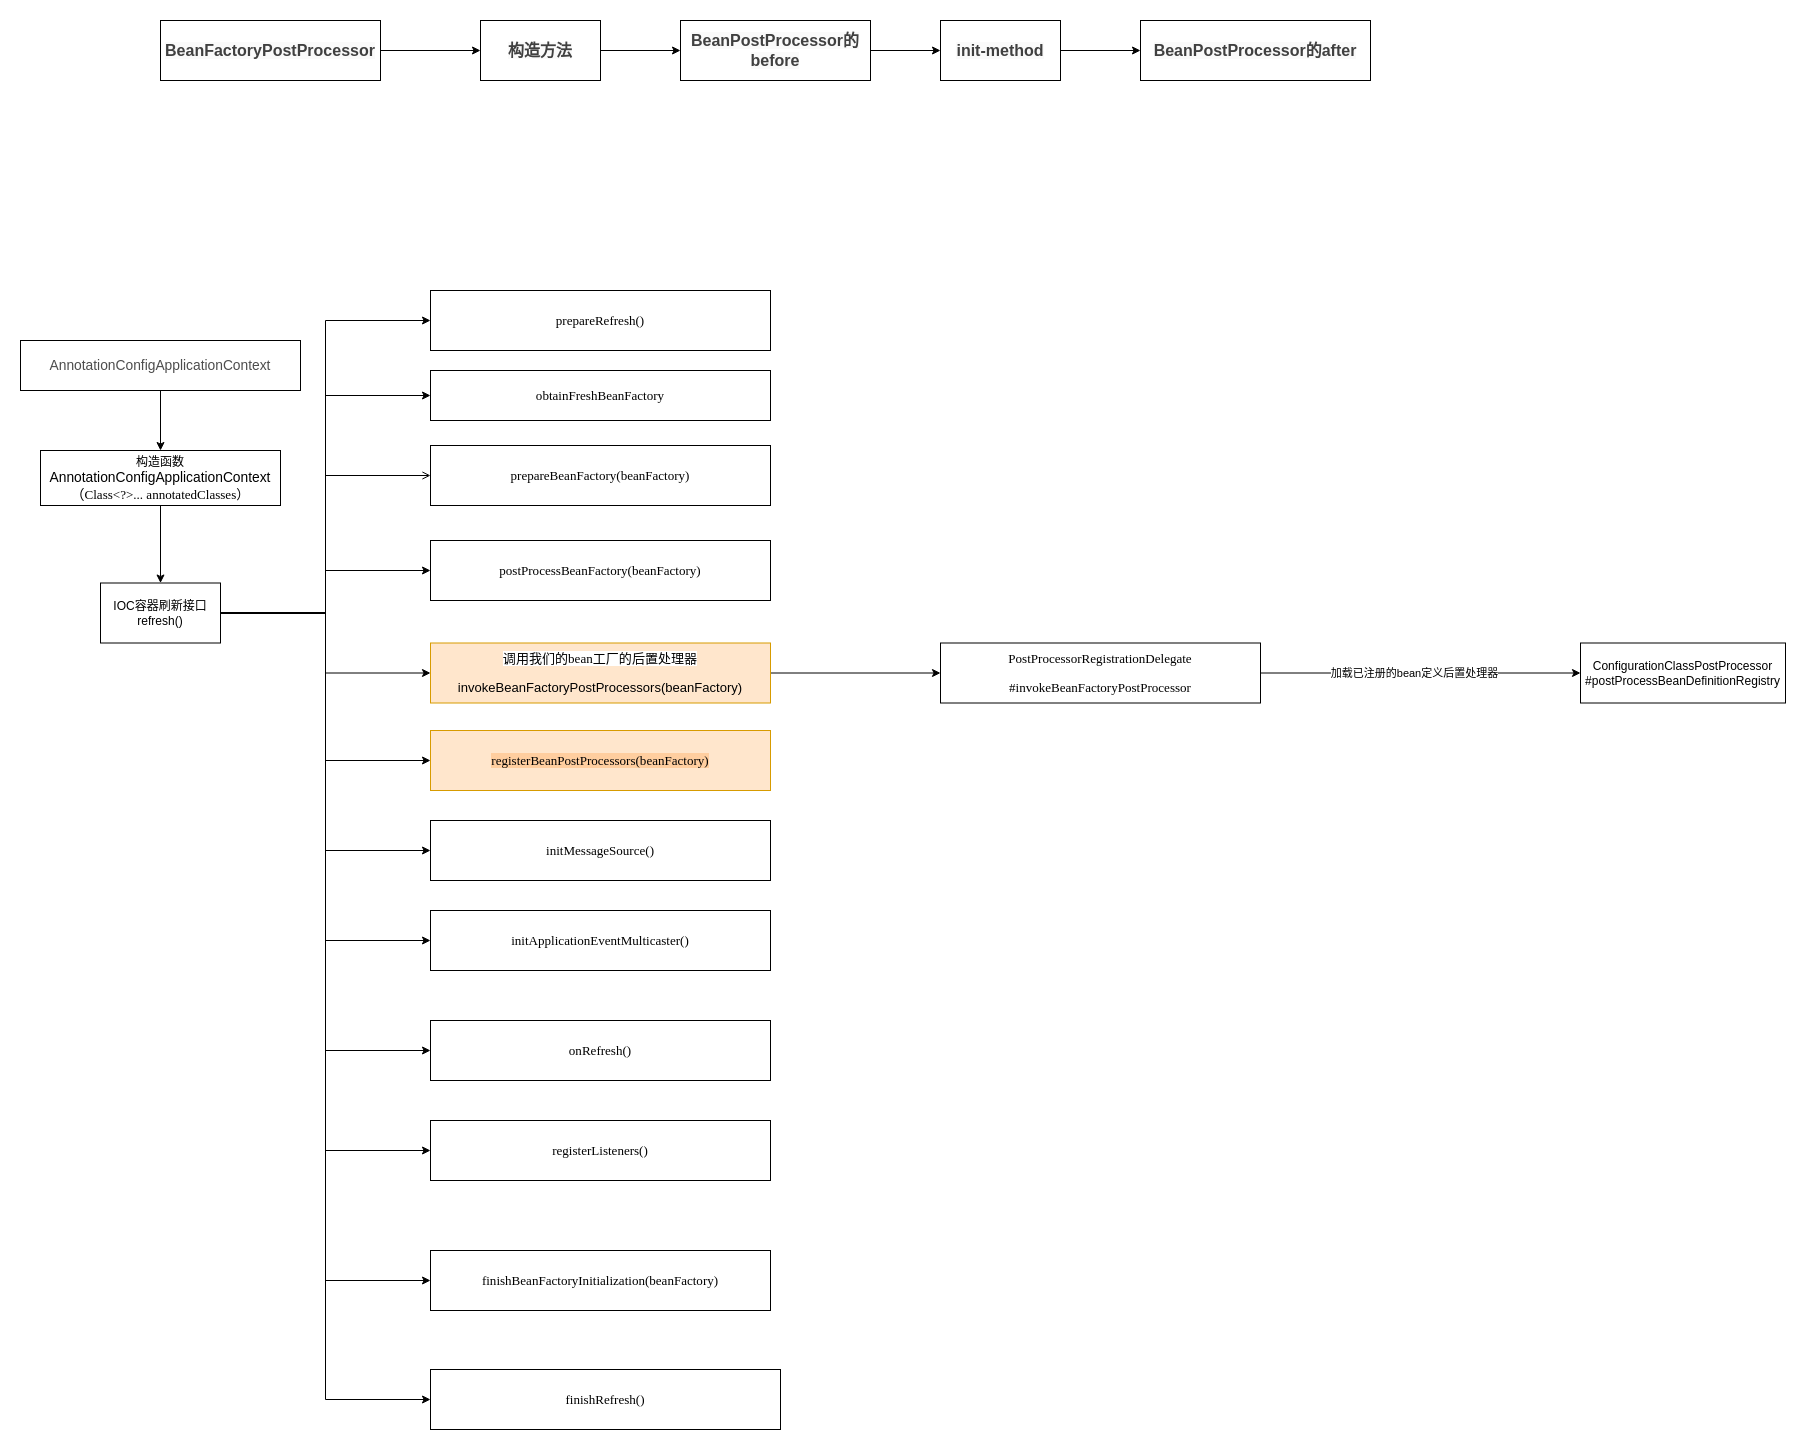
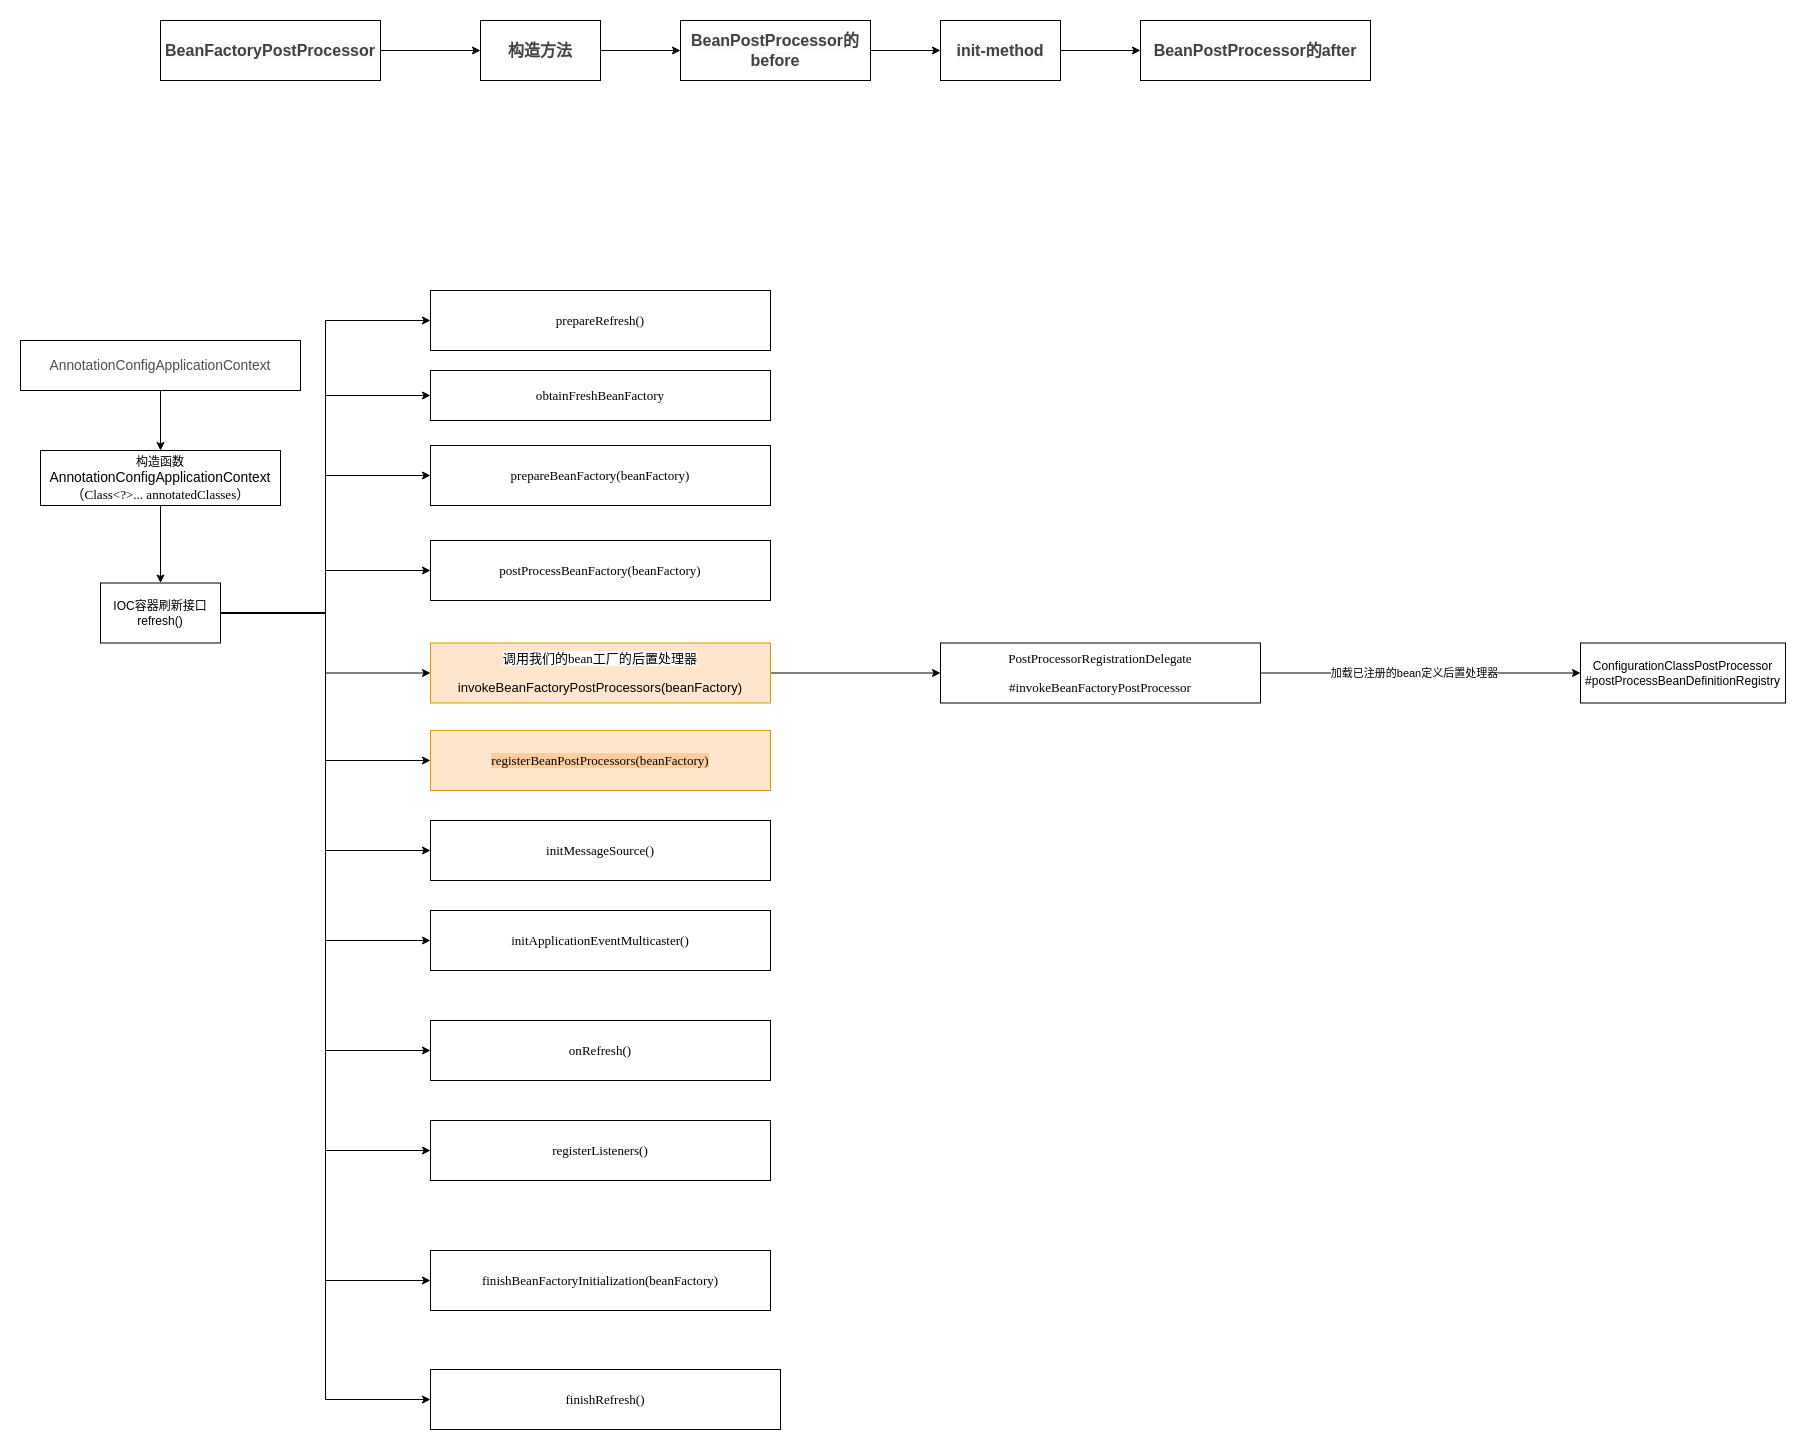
(423, 476) -> (422, 476)
